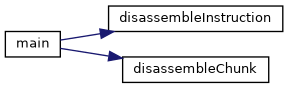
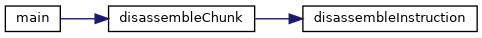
(80, 37) -> (272, 19)
